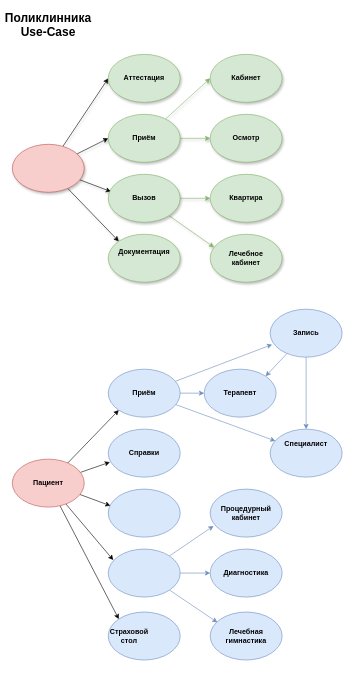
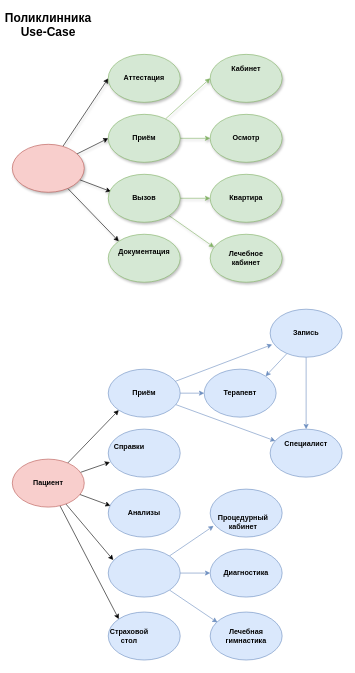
(246, 78) -> (246, 69)
(144, 453) -> (129, 447)
none -> (144, 513)
(246, 513) -> (243, 522)
